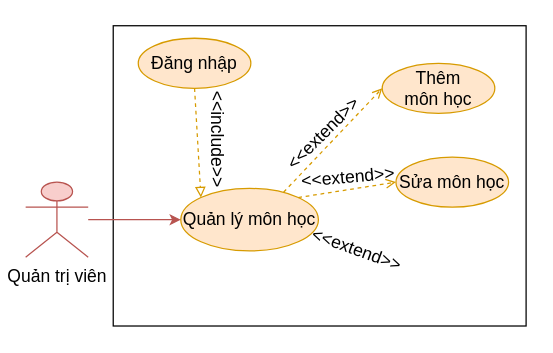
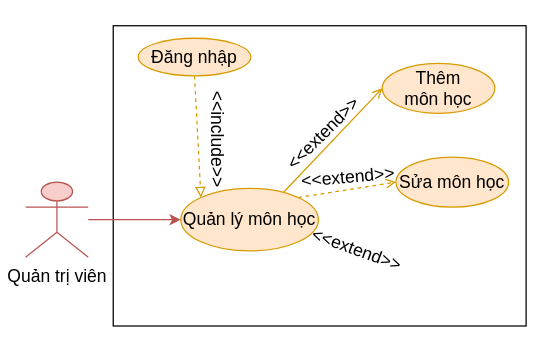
(194, 63) -> (194, 57)
(332, 141) -> (332, 141)
